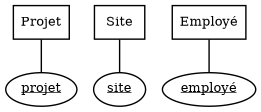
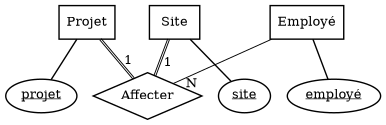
none -> (148, 96)
